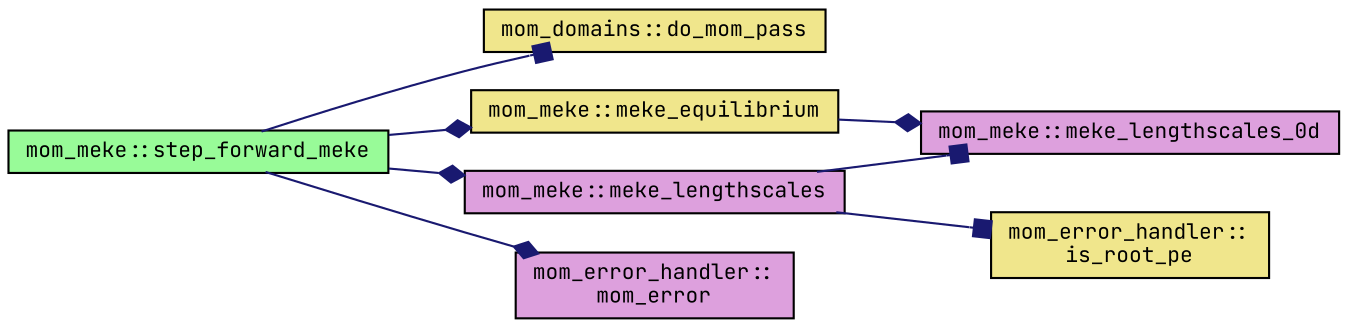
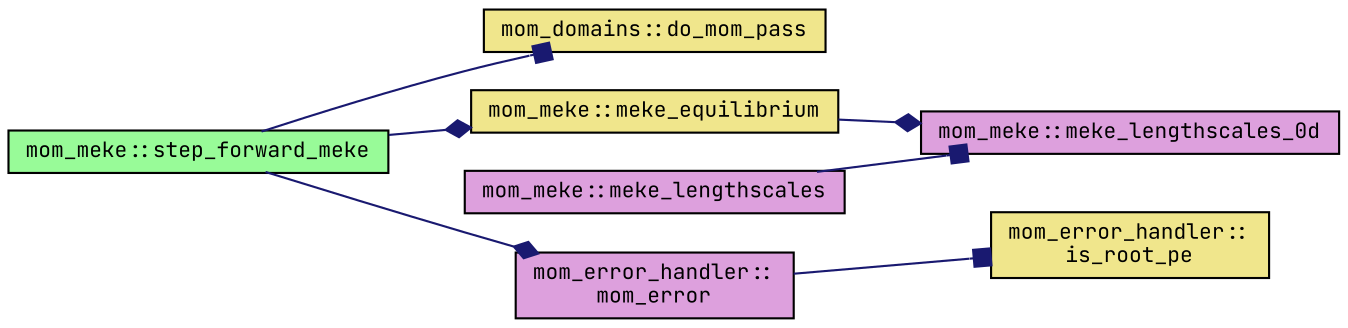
(414, 171) -> none
(903, 220) -> (881, 266)
